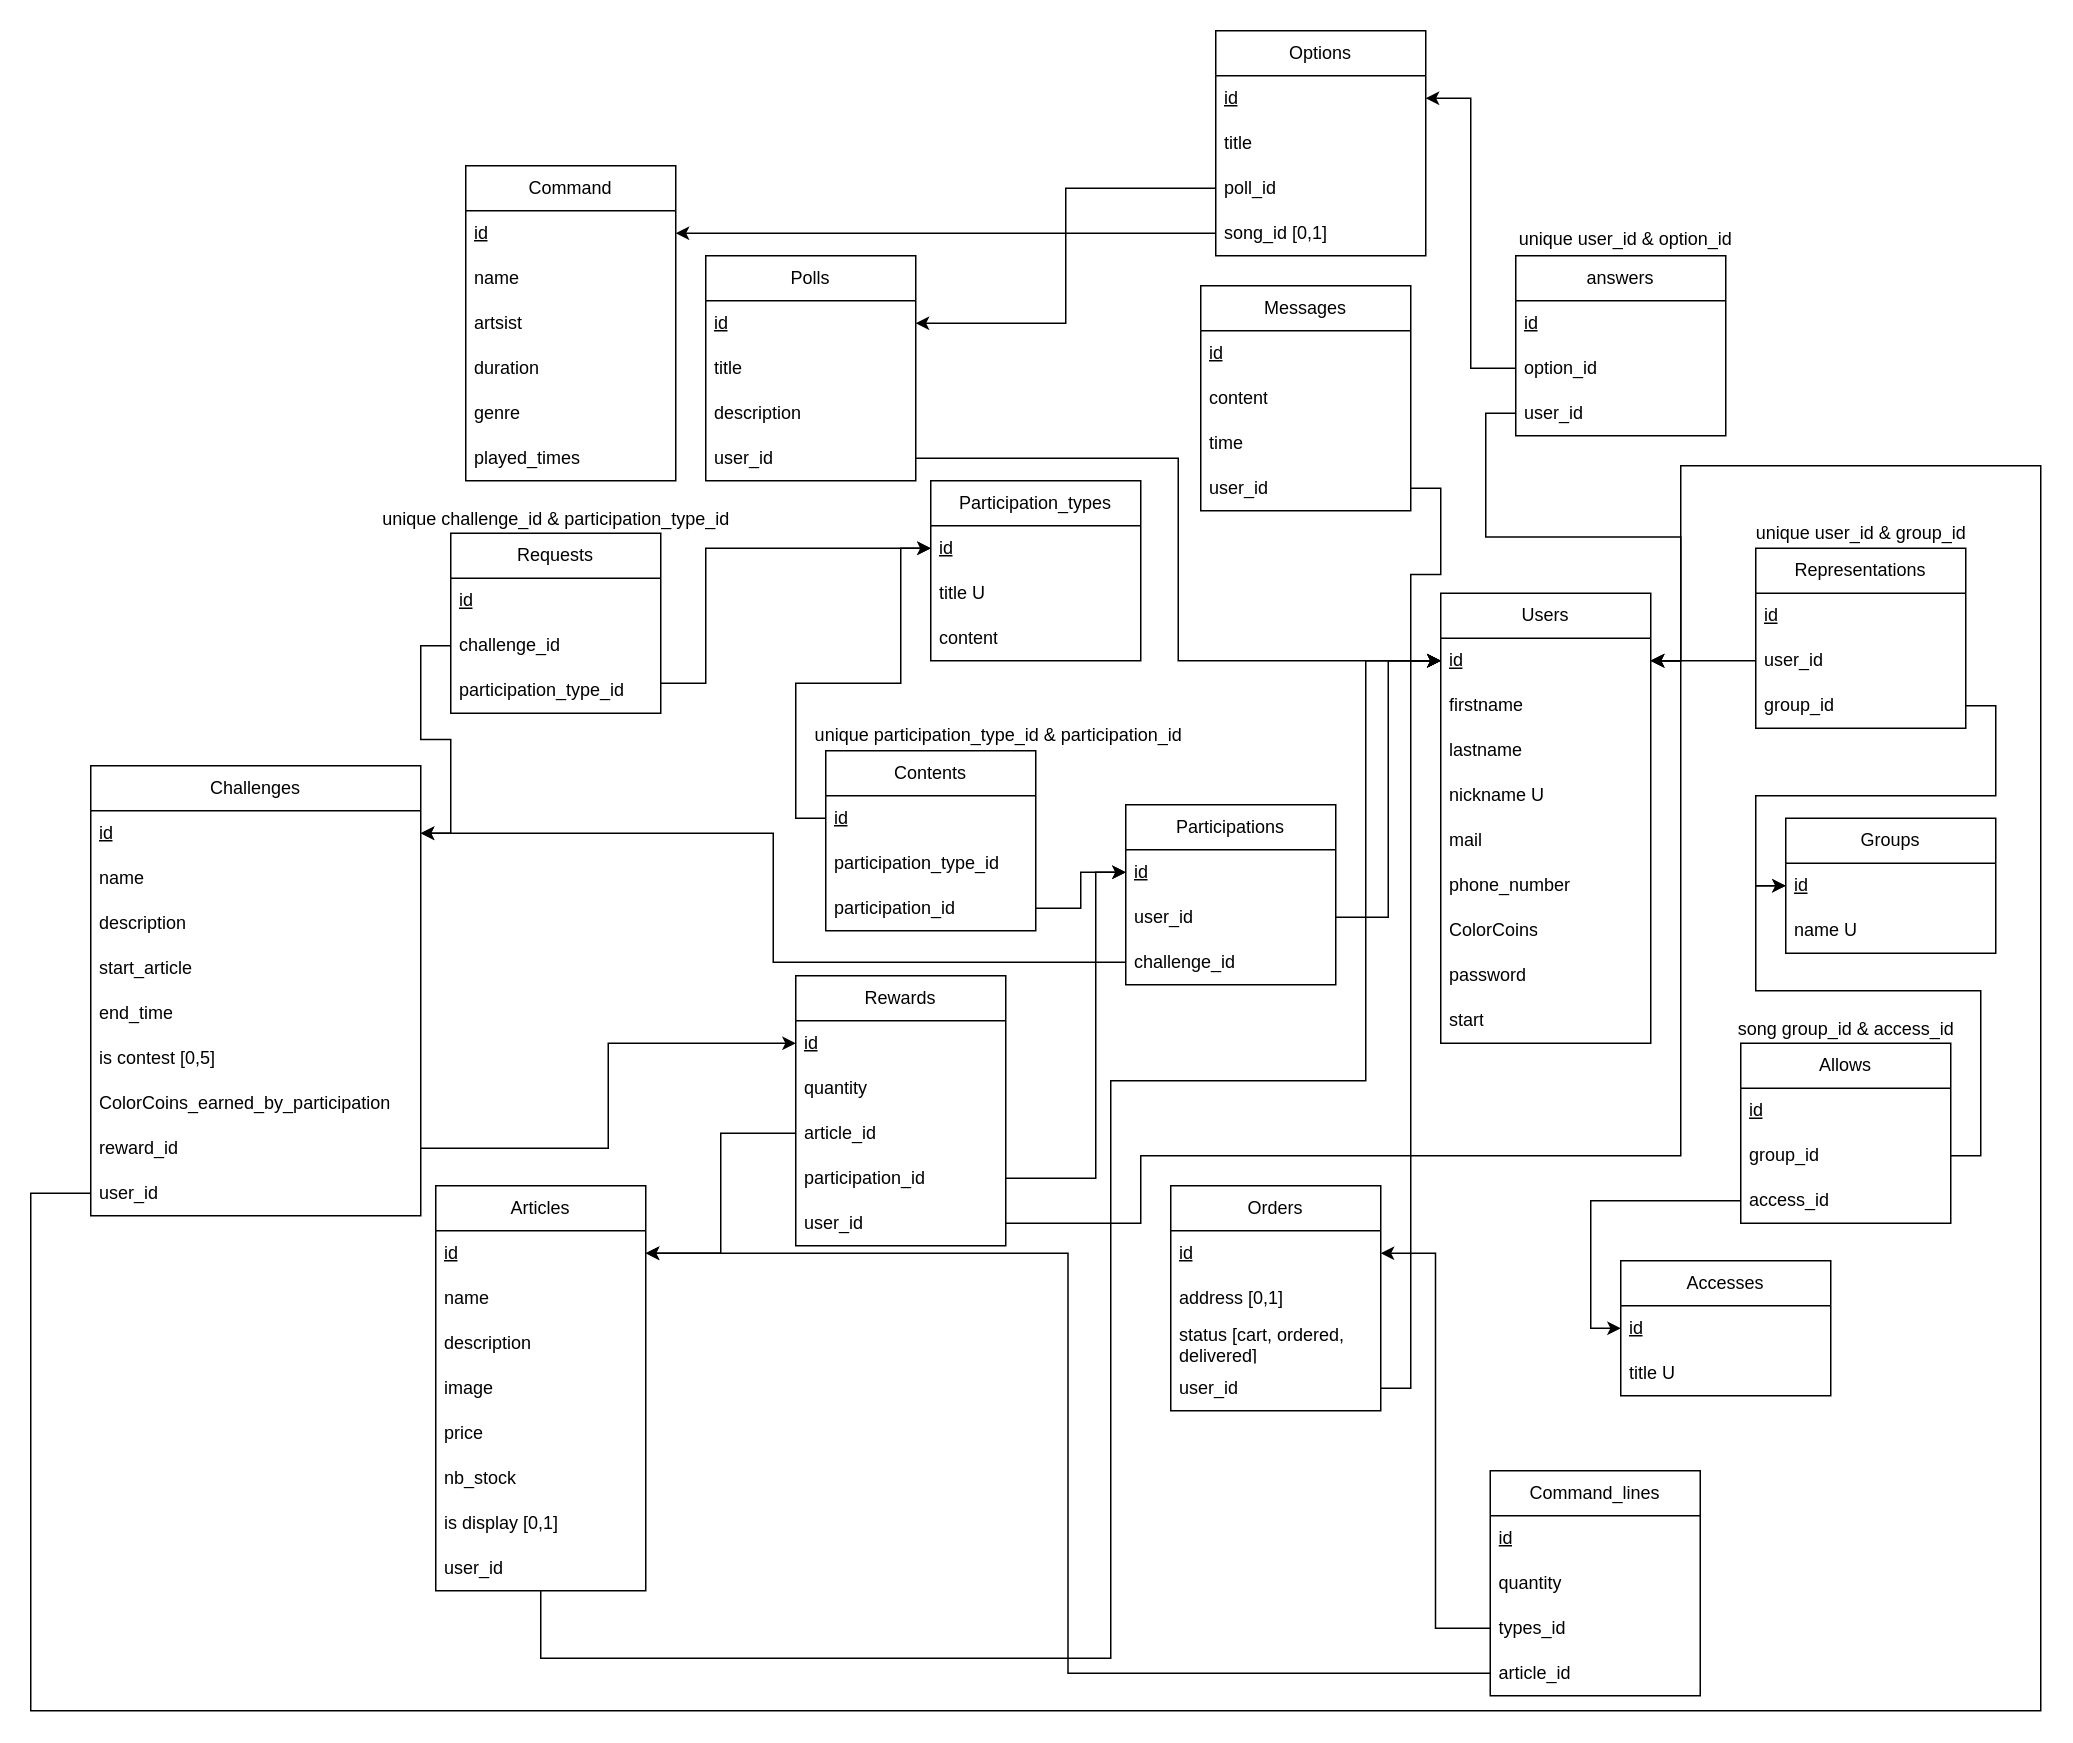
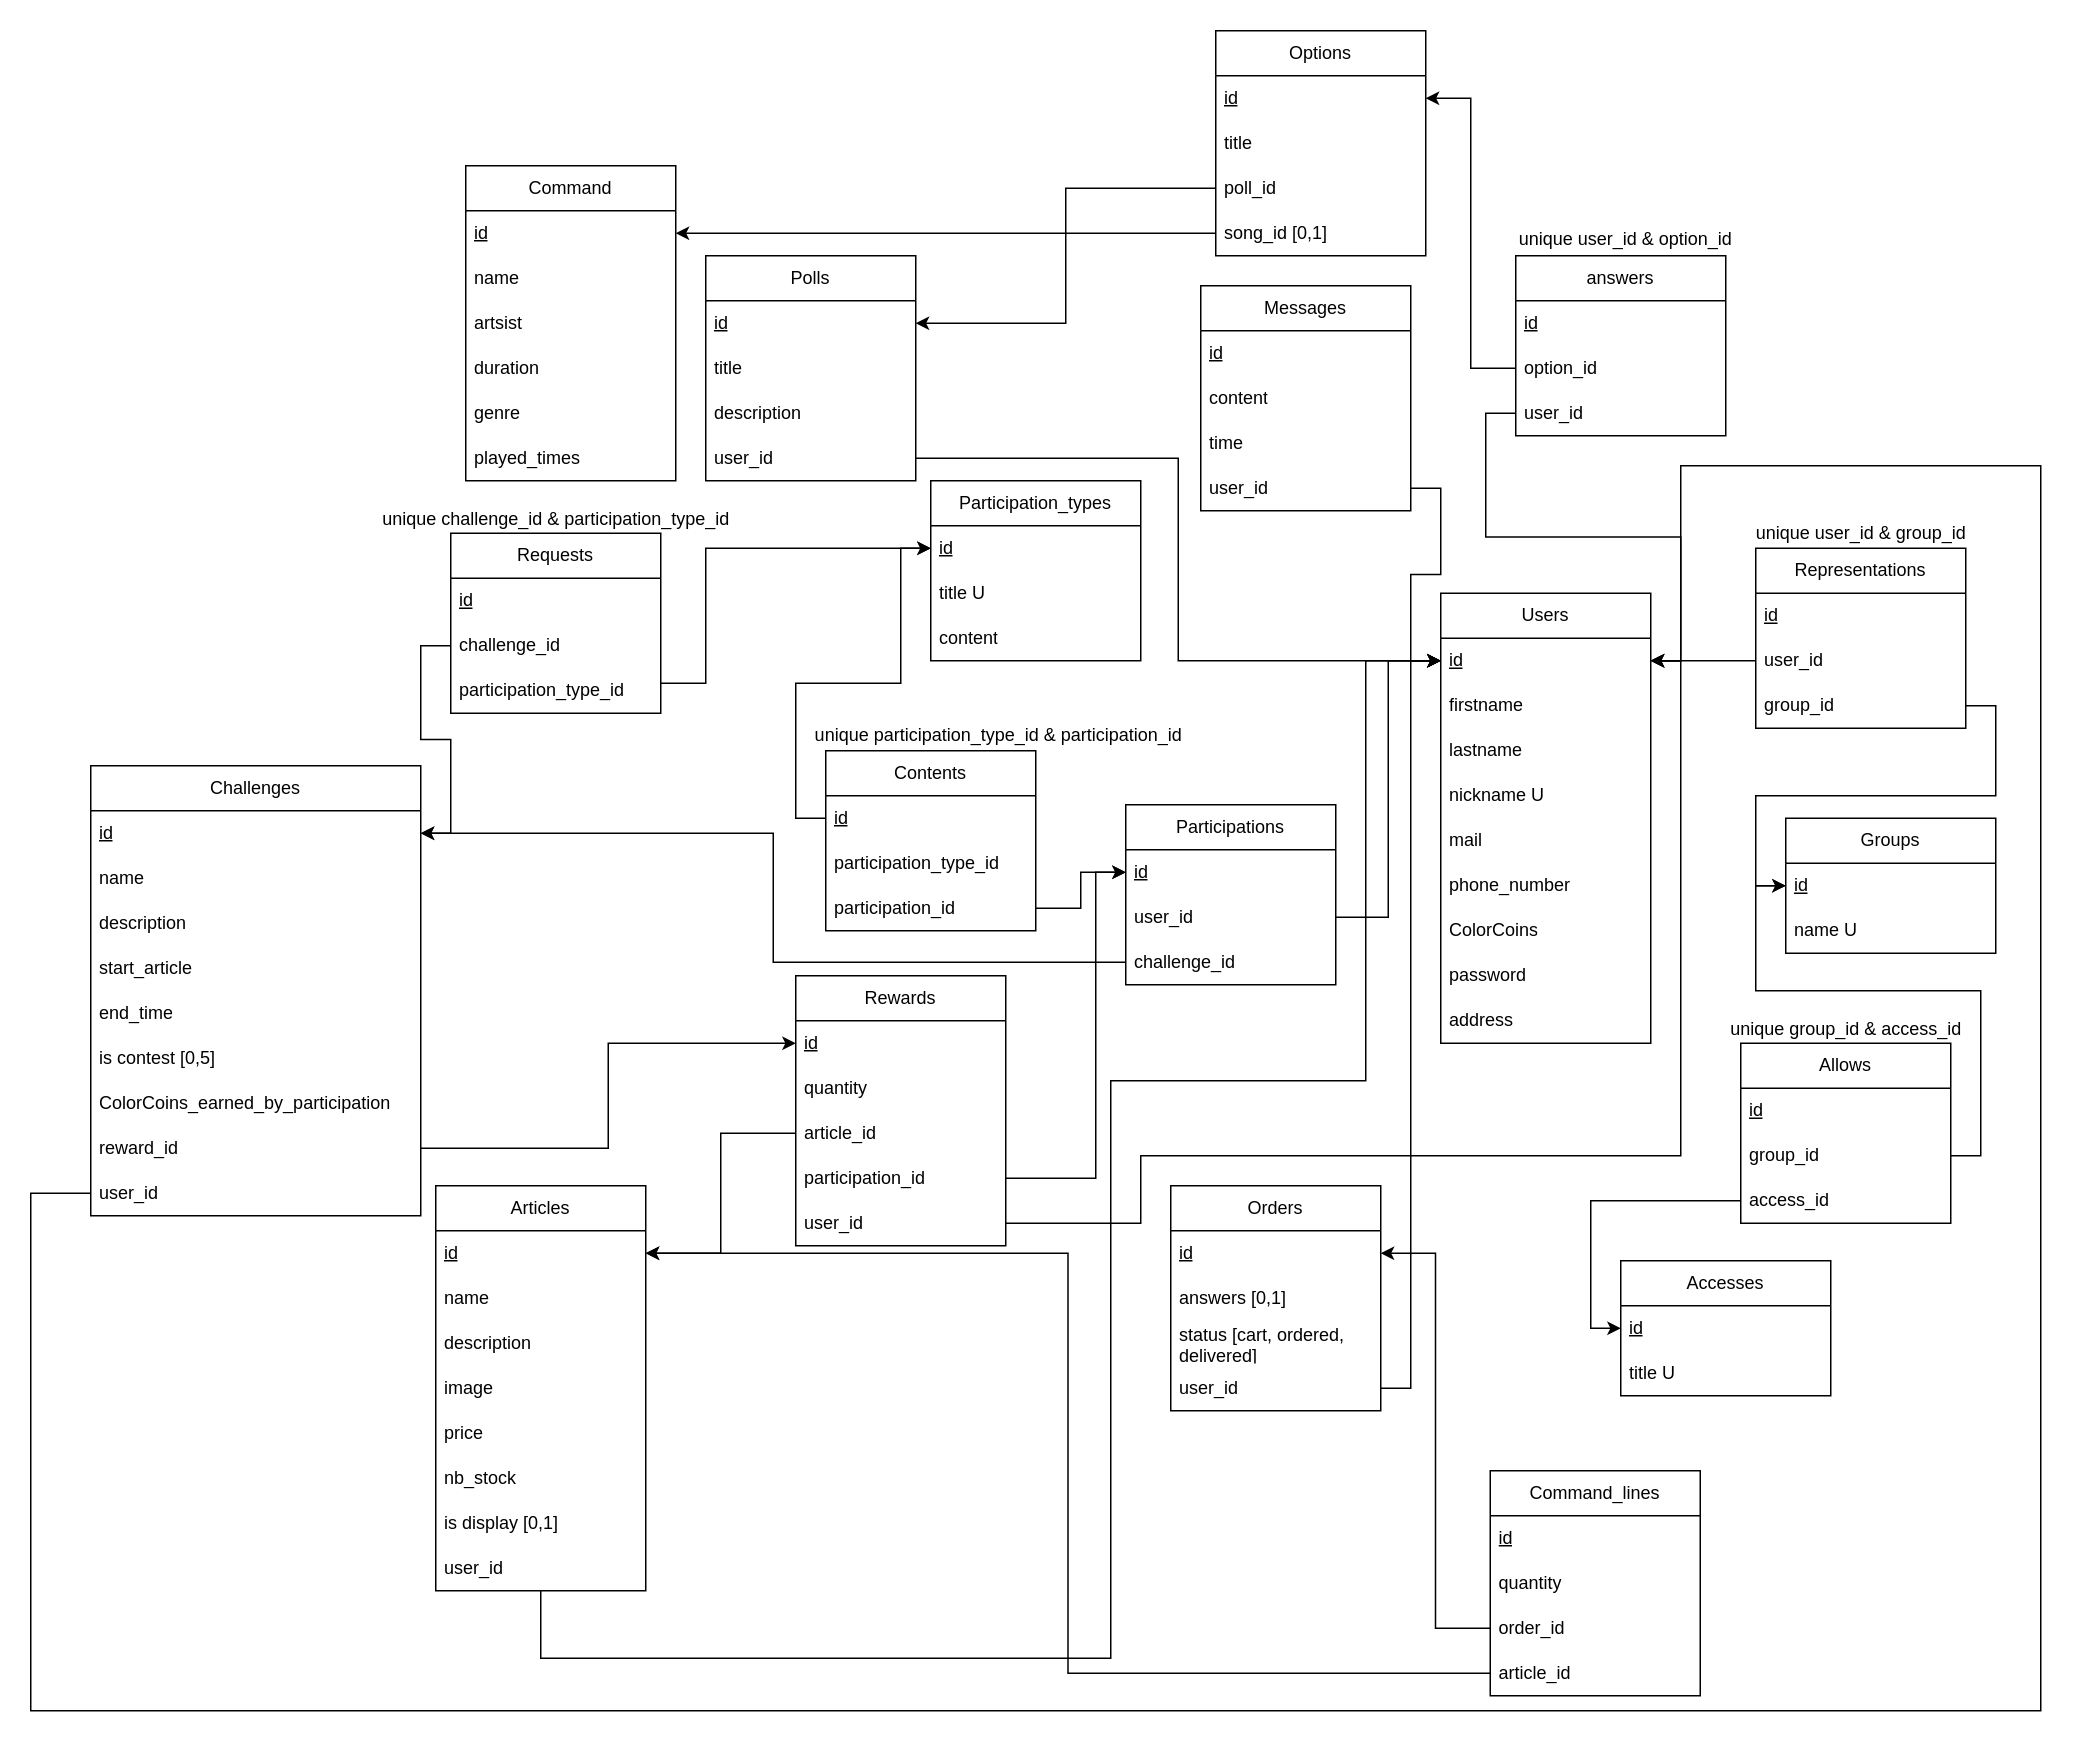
(1475, 1021) -> (1485, 1021)
(1847, 1030) -> (1847, 1030)
(1241, 1298) -> (1241, 1298)
(1537, 1628) -> (1537, 1628)
